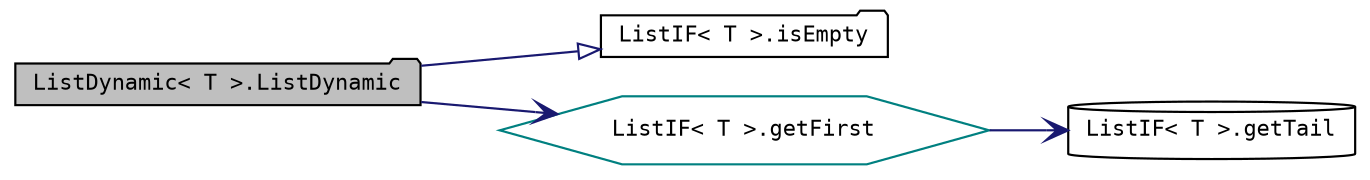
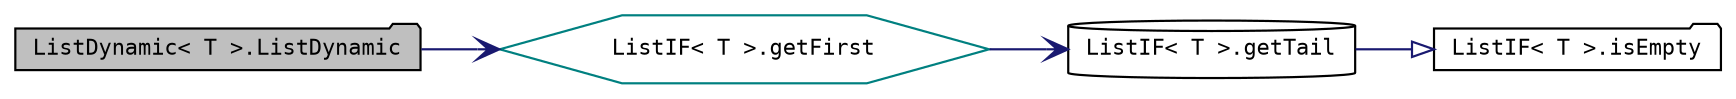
(500, 59) -> (1384, 49)
